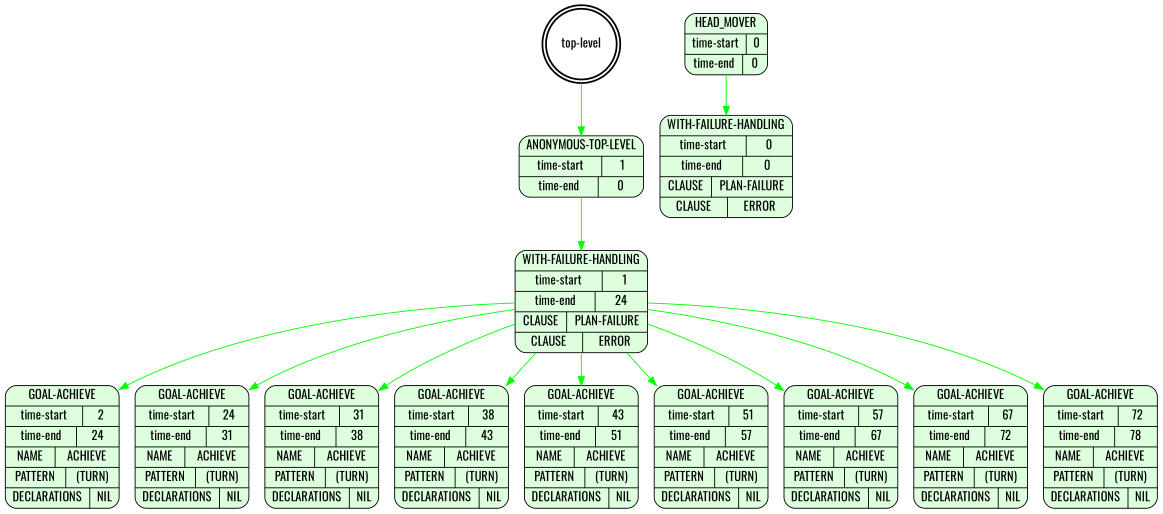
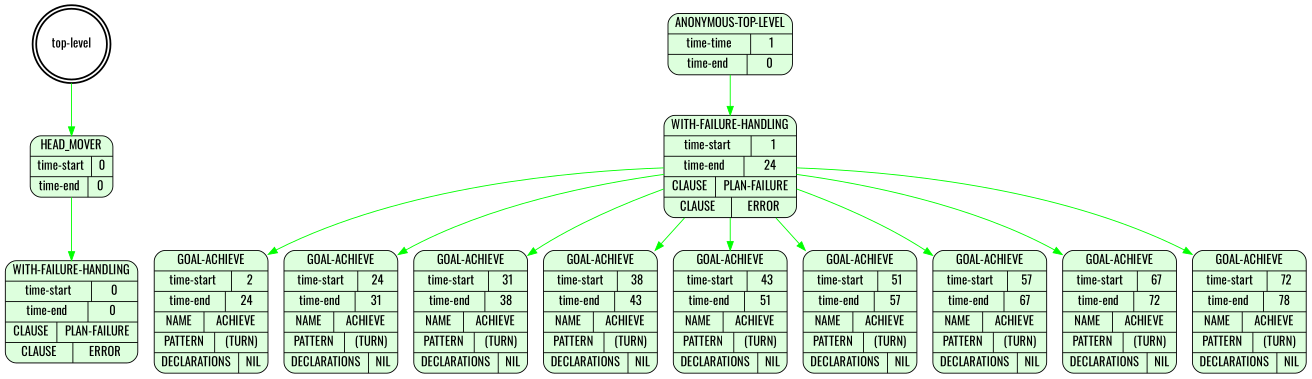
(581, 105) -> (72, 105)
(560, 166) -> (709, 44)
